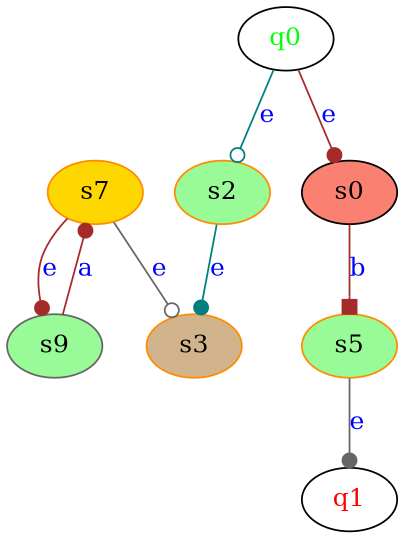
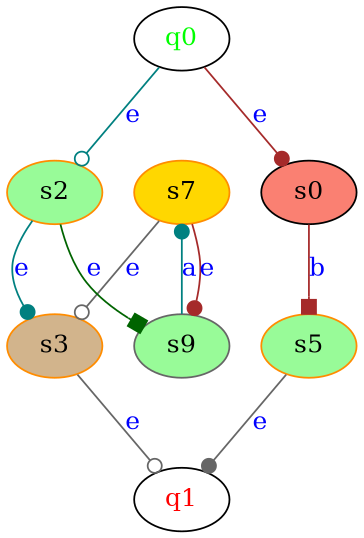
(73, 276) -> (182, 276)
none -> (84, 279)
none -> (114, 417)
